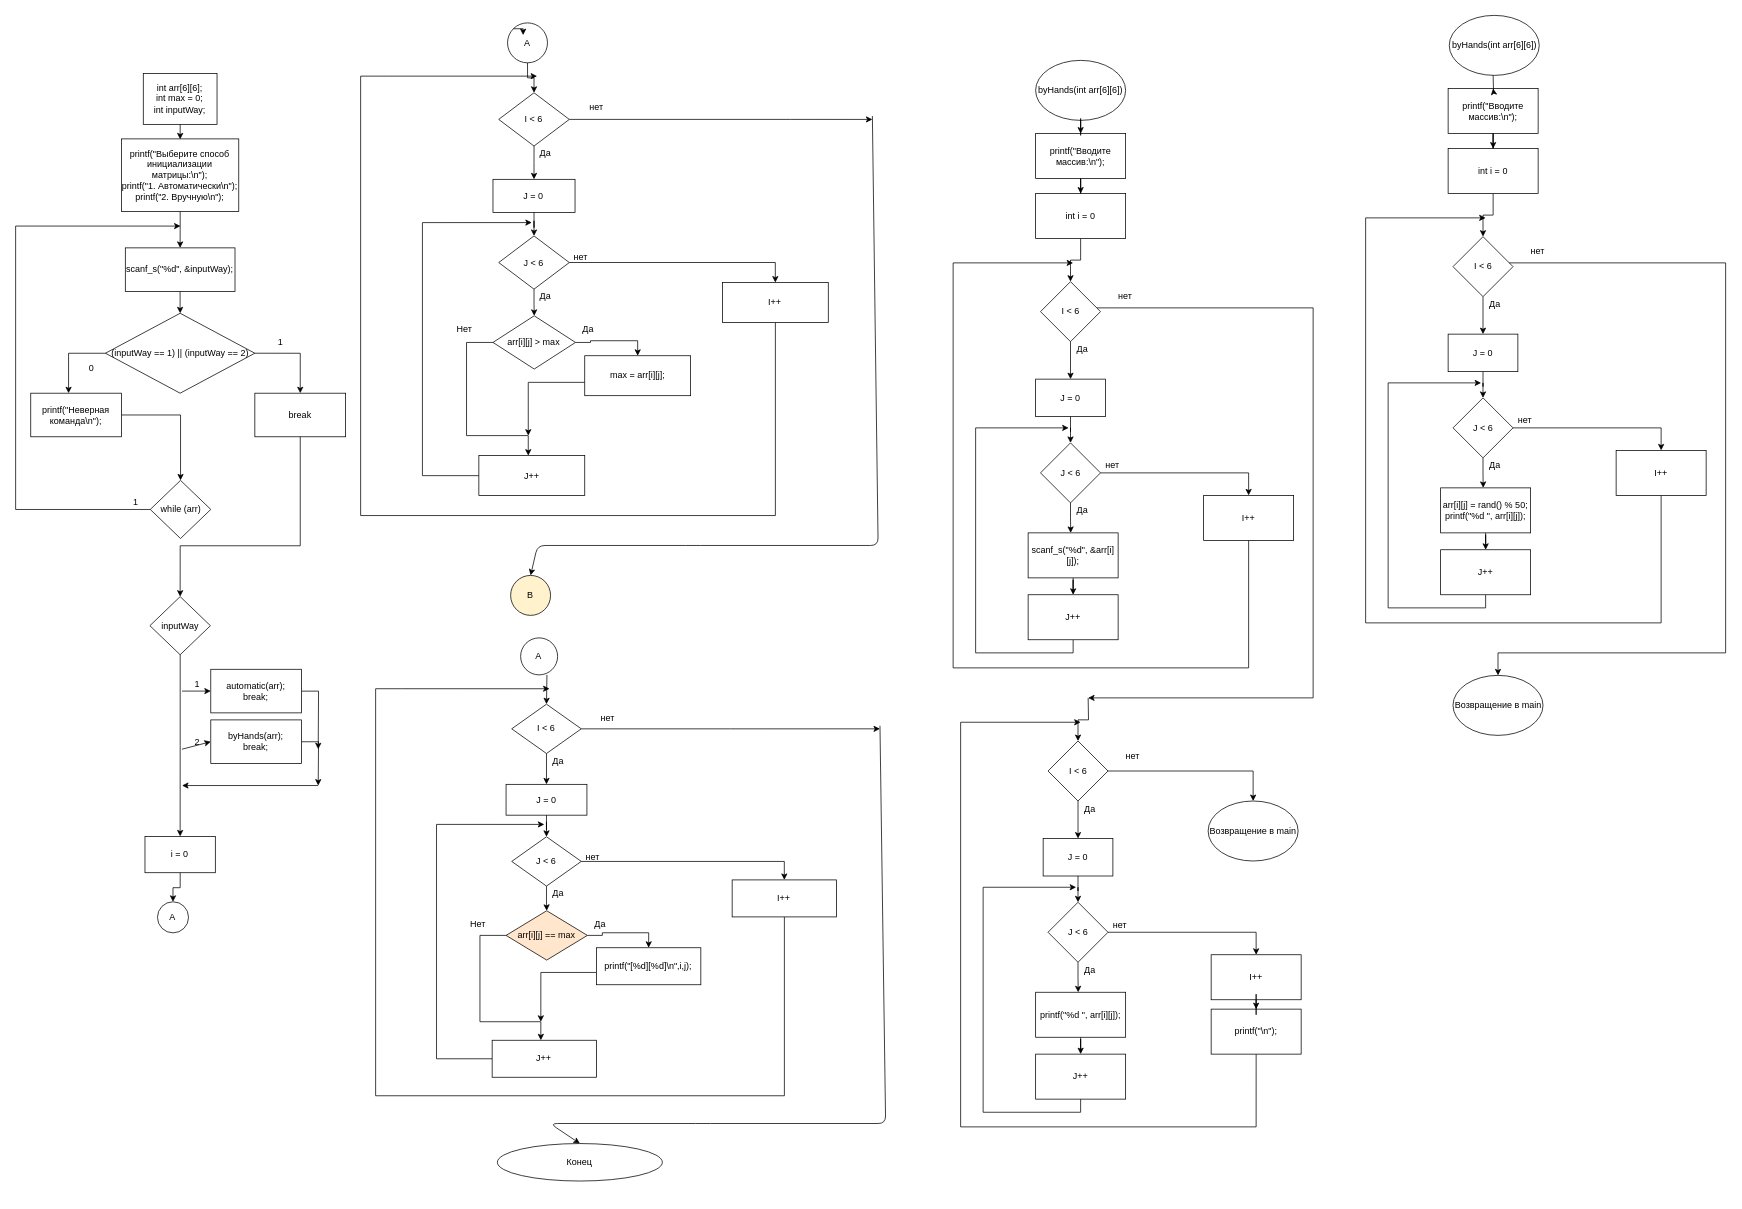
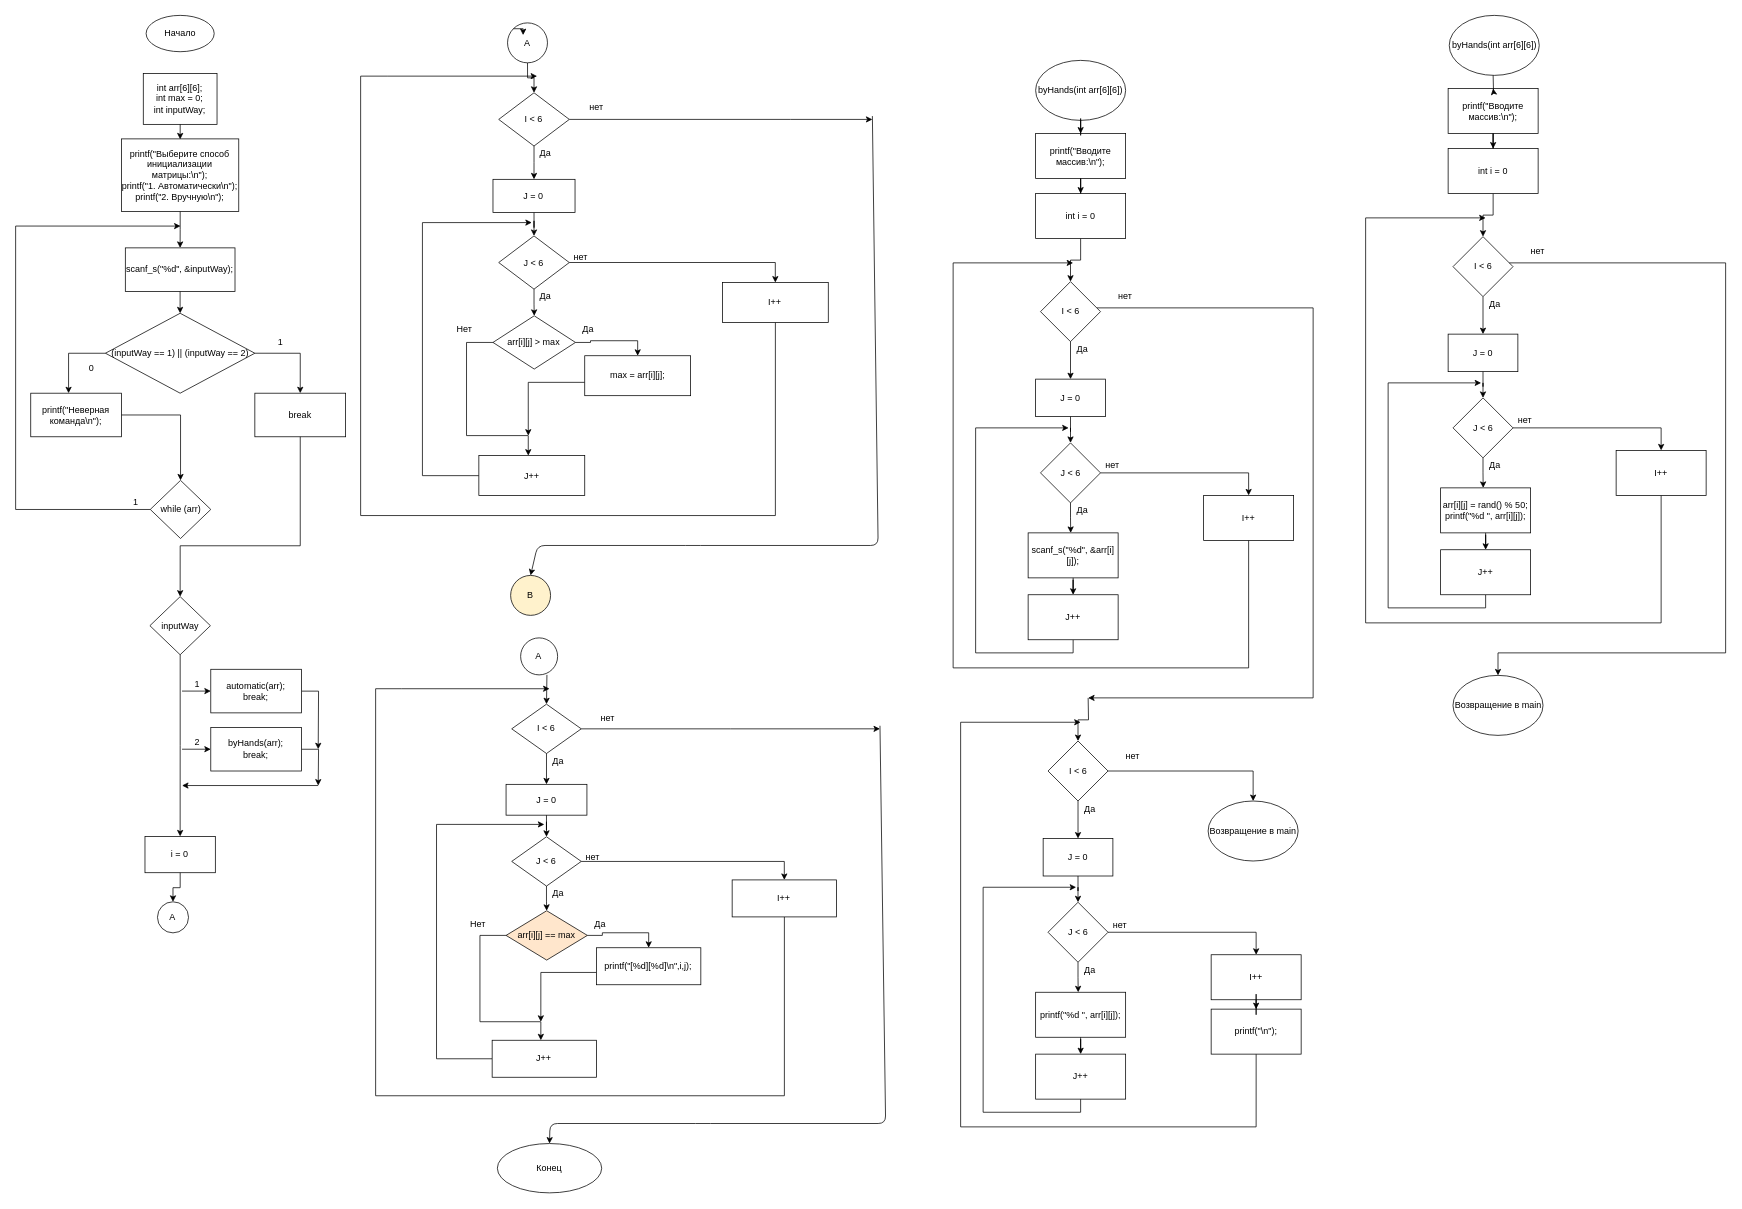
none -> (180, 34)
(256, 742) -> (256, 749)
(580, 1162) -> (549, 1168)
